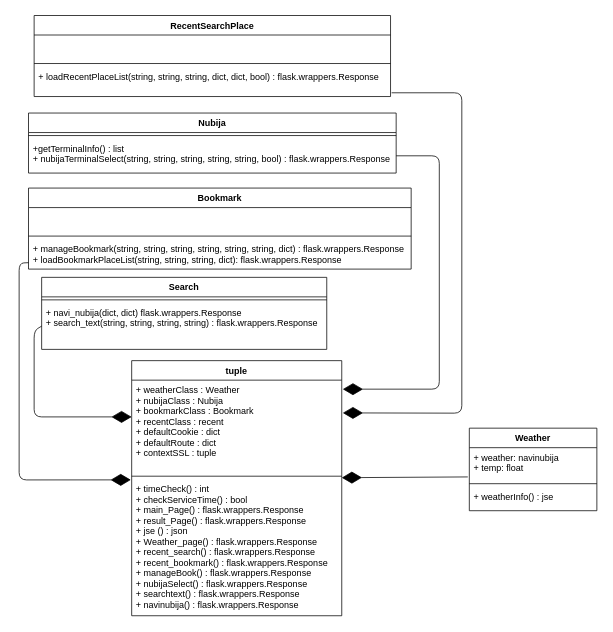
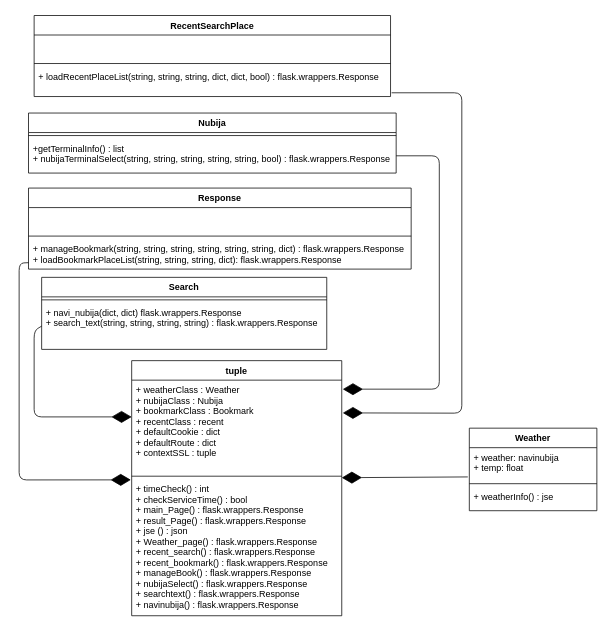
(219, 198) -> (219, 198)
